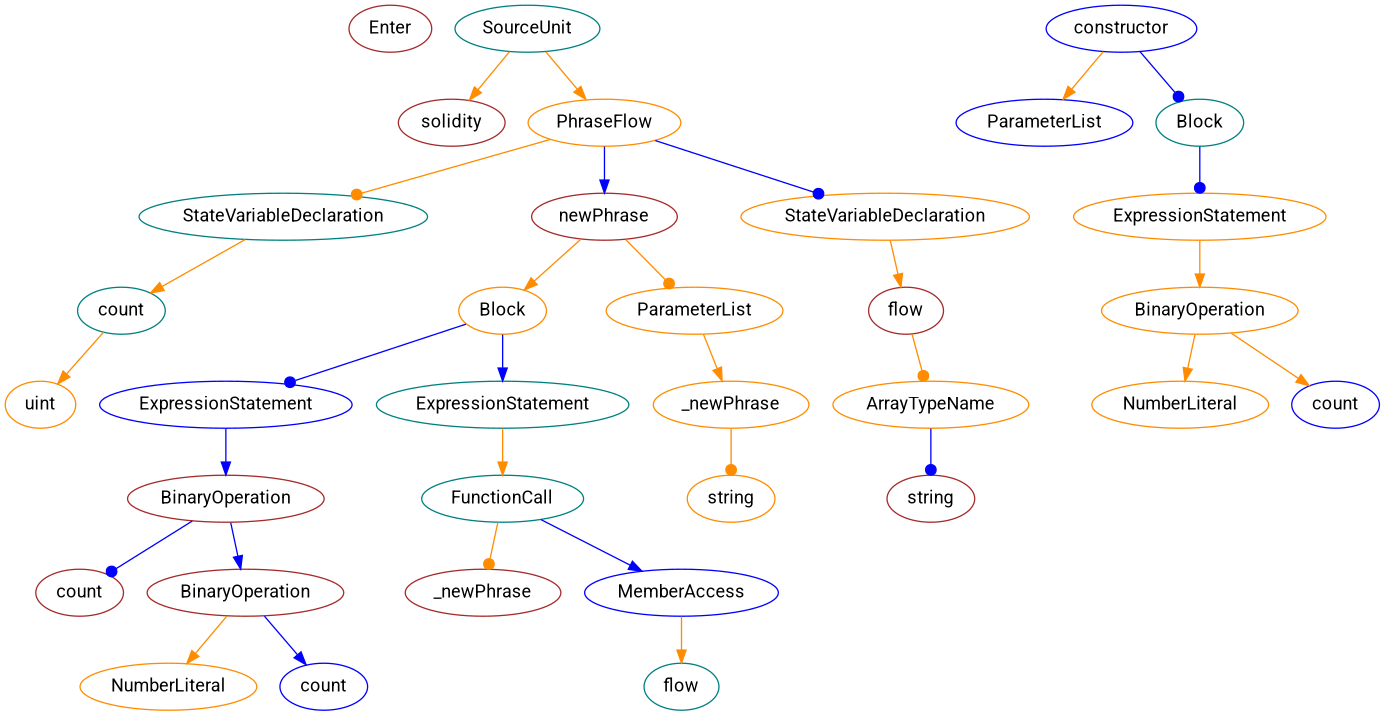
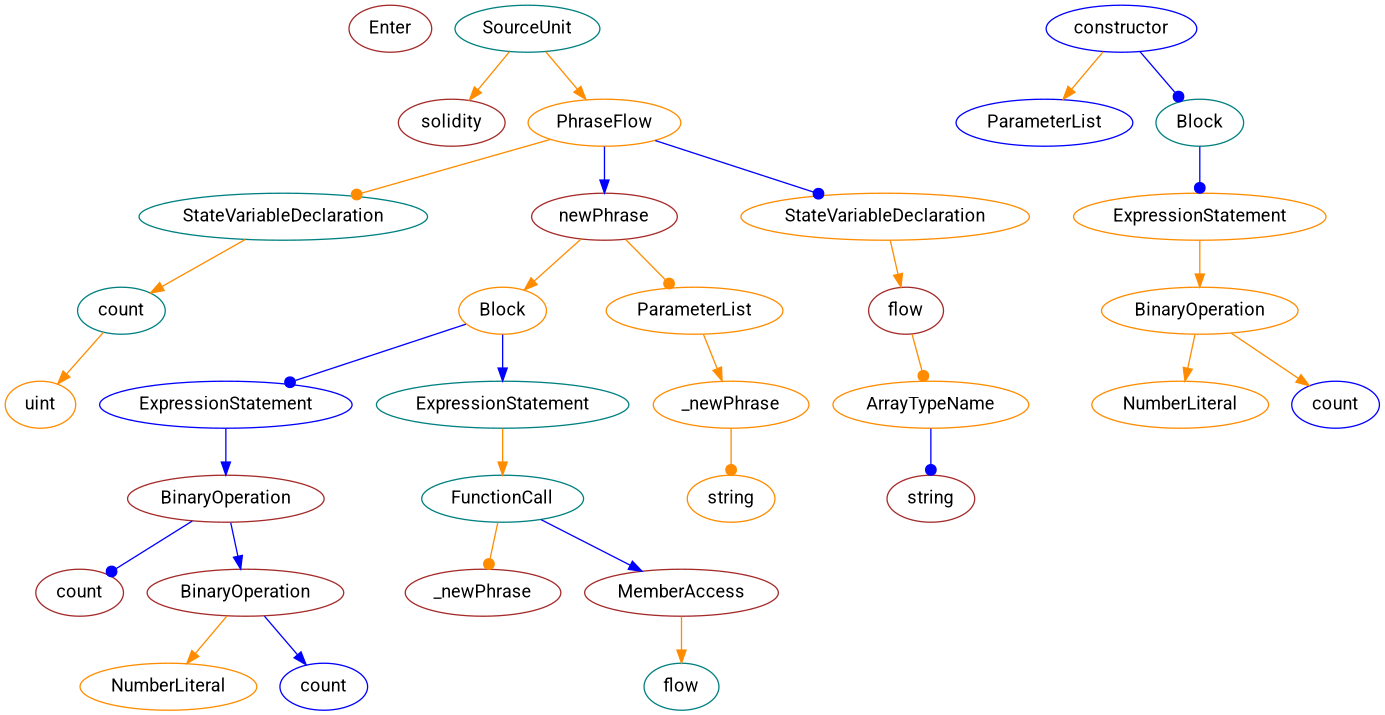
(682, 593) -> (682, 593)
